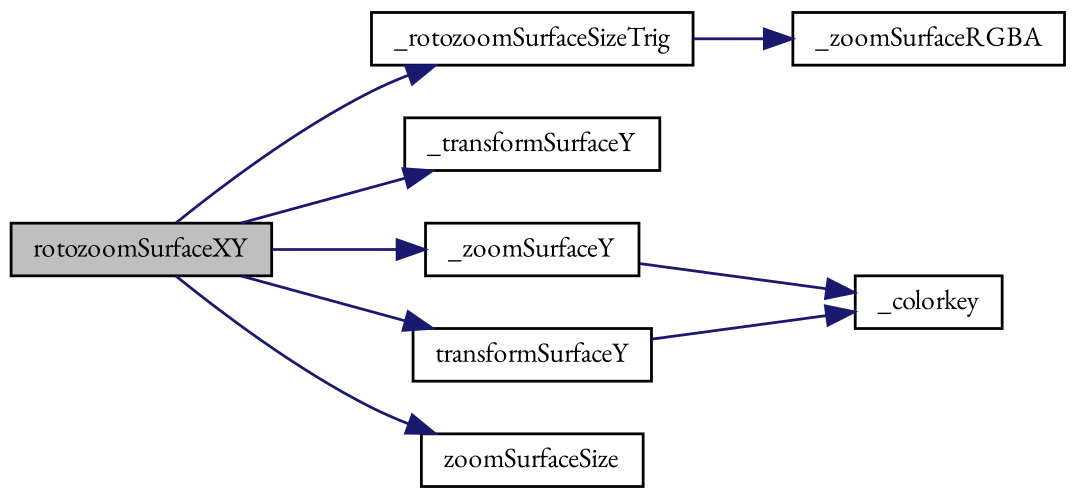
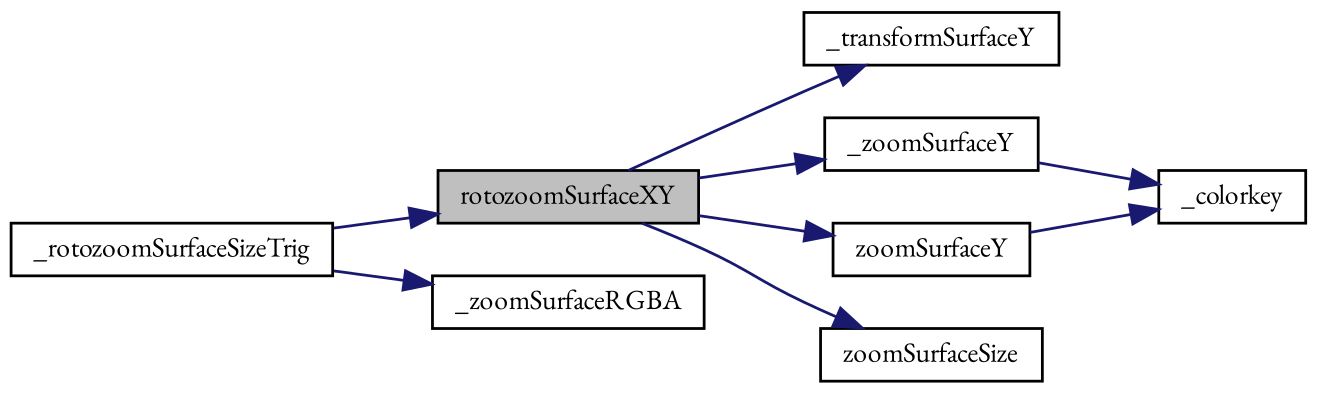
(287, 141) -> (372, 223)
(532, 355) -> (931, 250)
